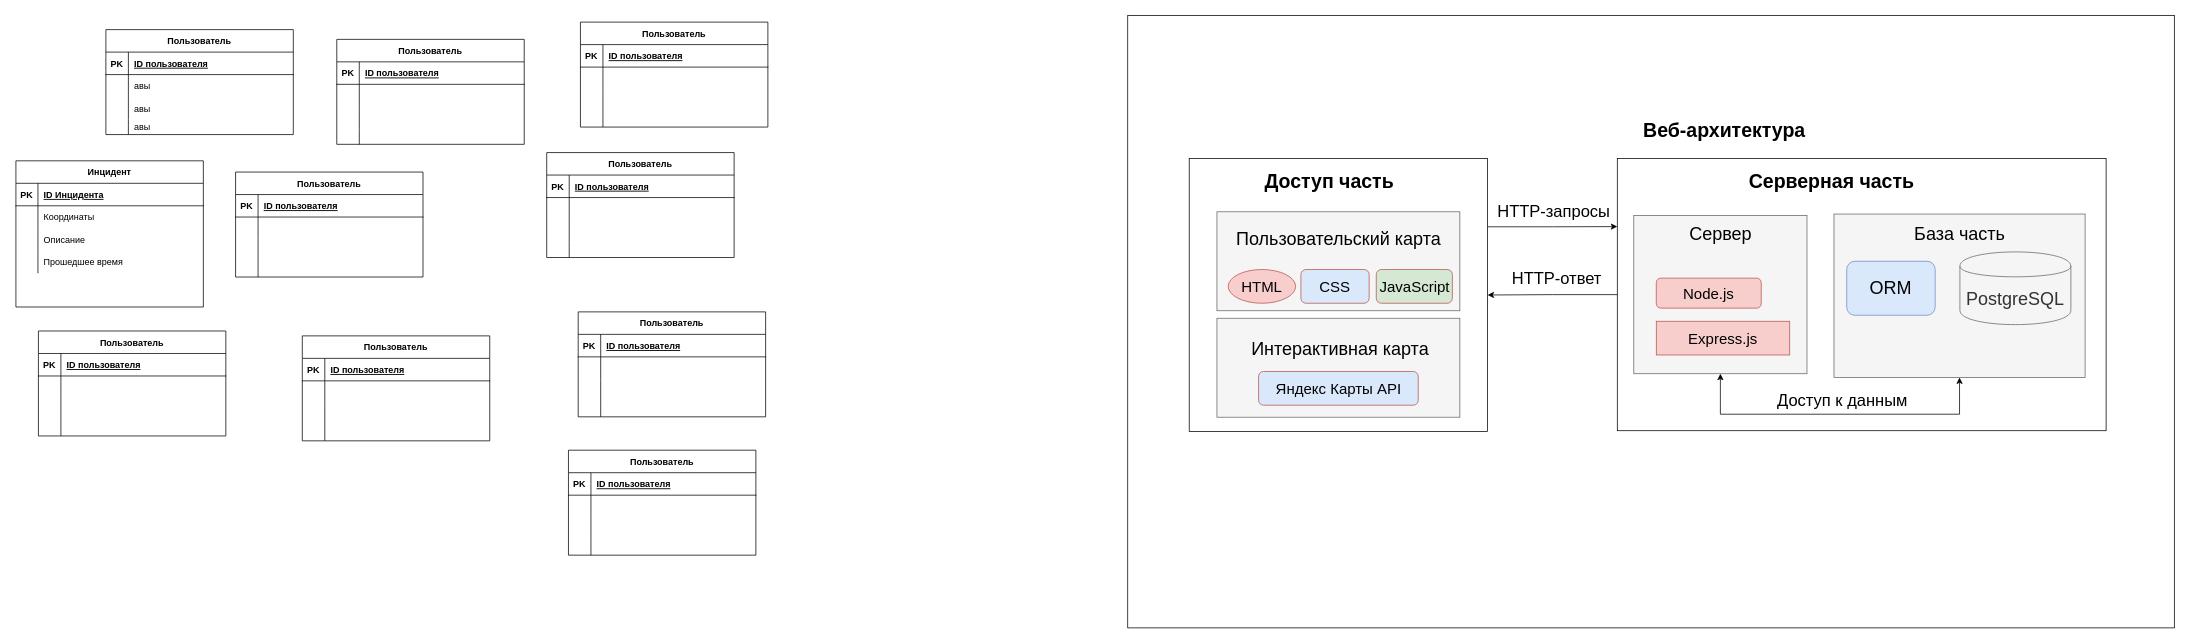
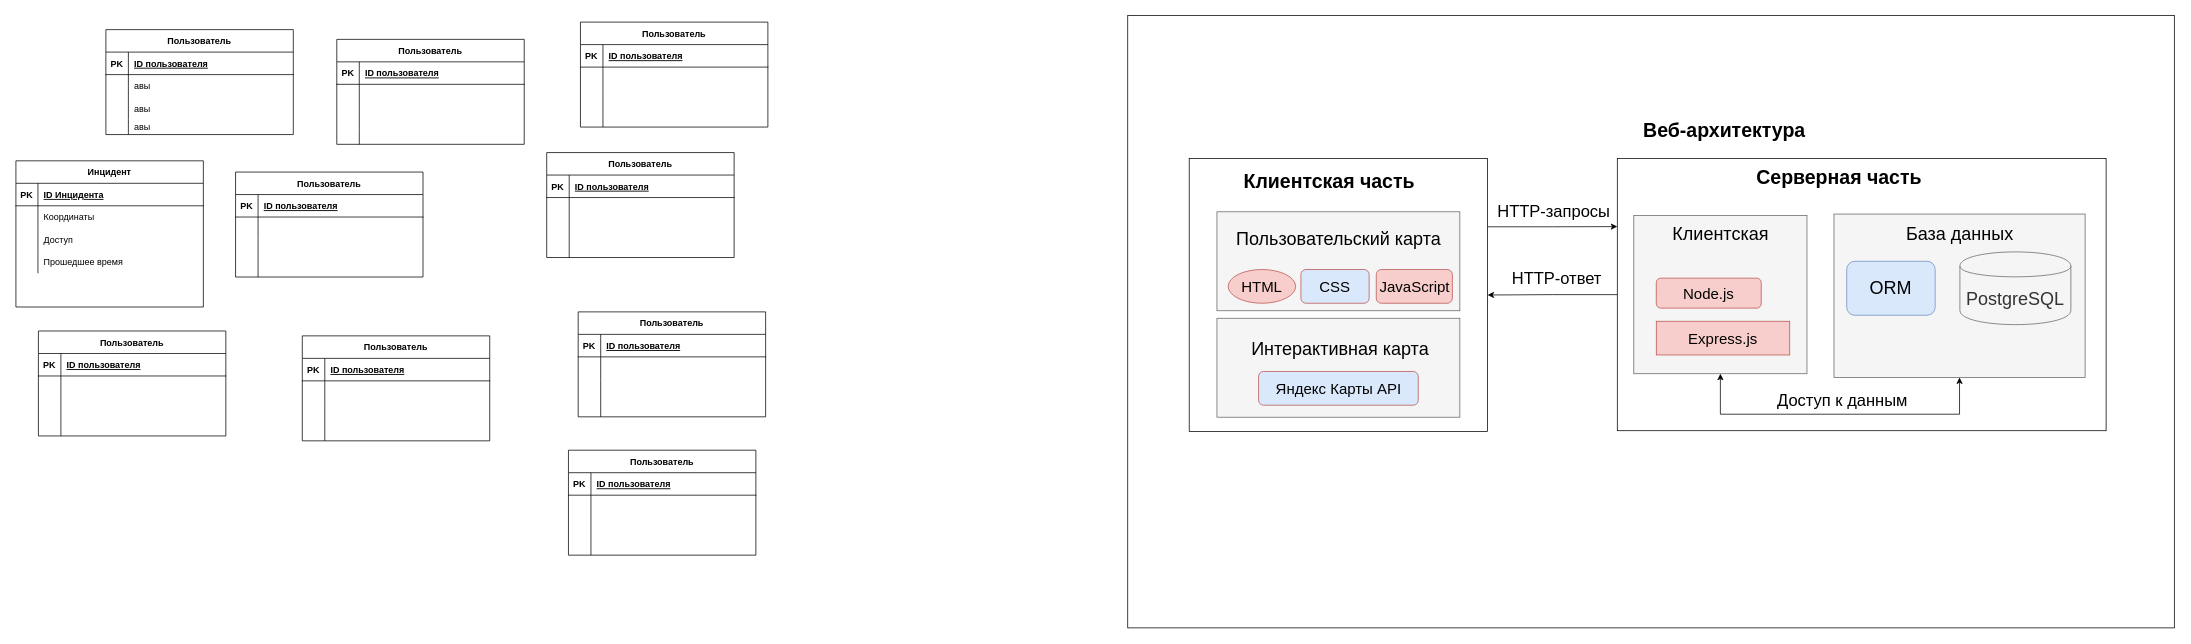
(1329, 182) -> (1329, 182)
(1832, 182) -> (1839, 178)
(1721, 234) -> (1721, 234)
(1960, 234) -> (1960, 234)
(63, 240) -> (58, 240)
(1414, 287) -> (1414, 287)
